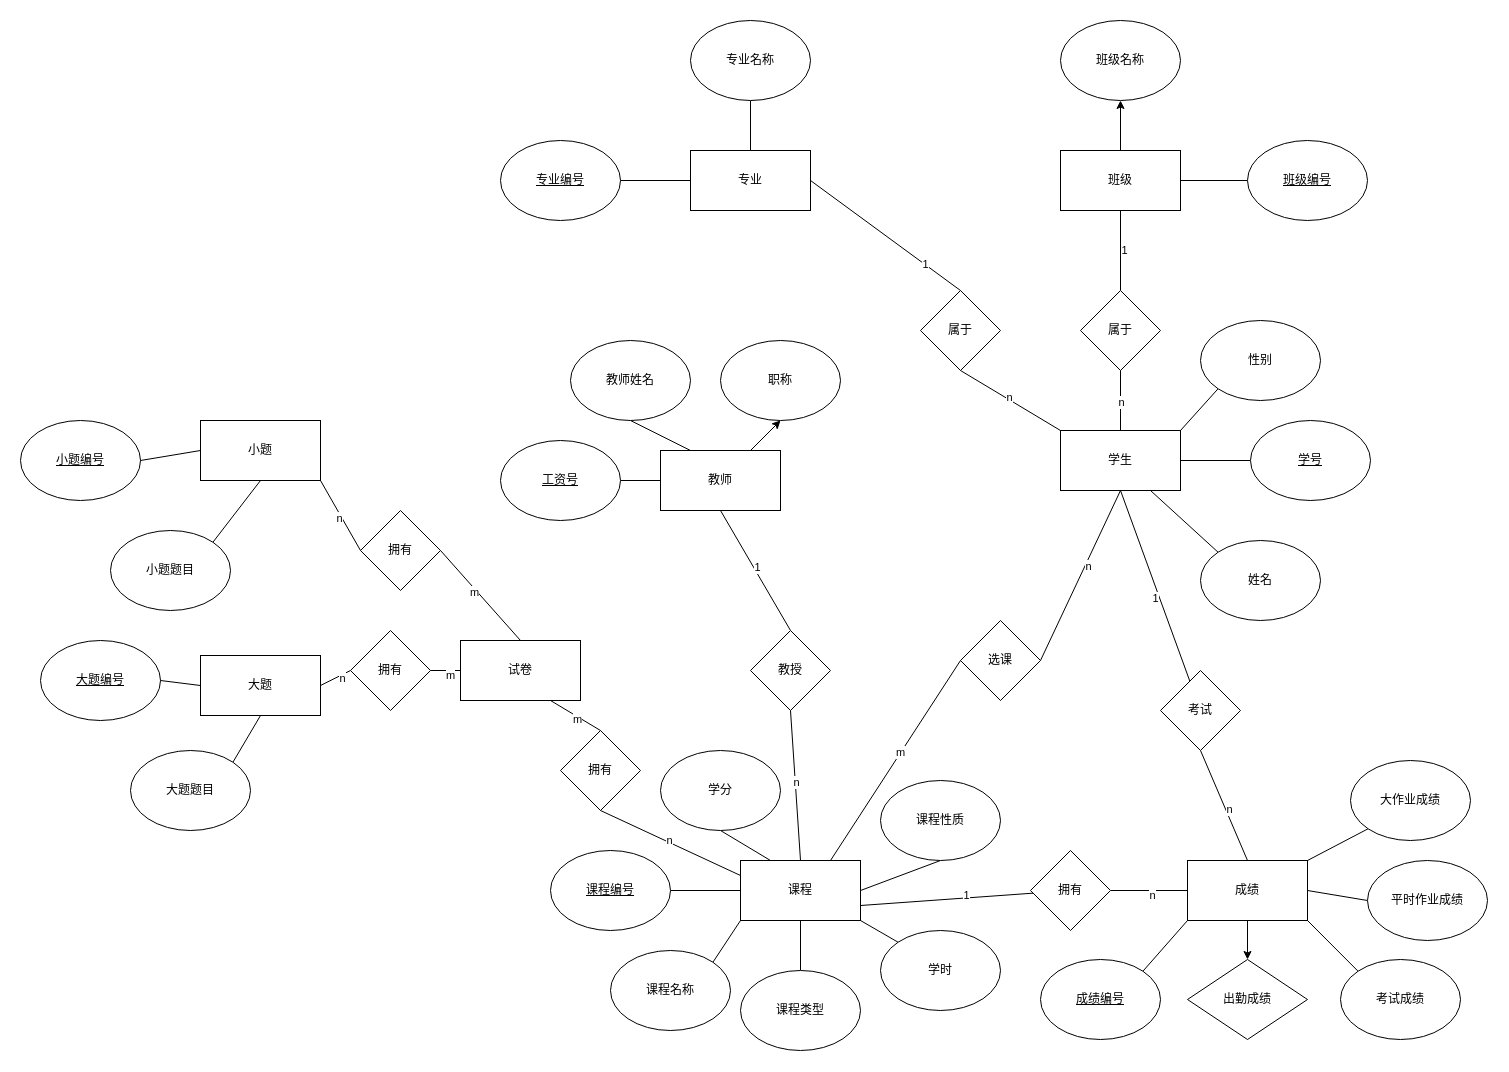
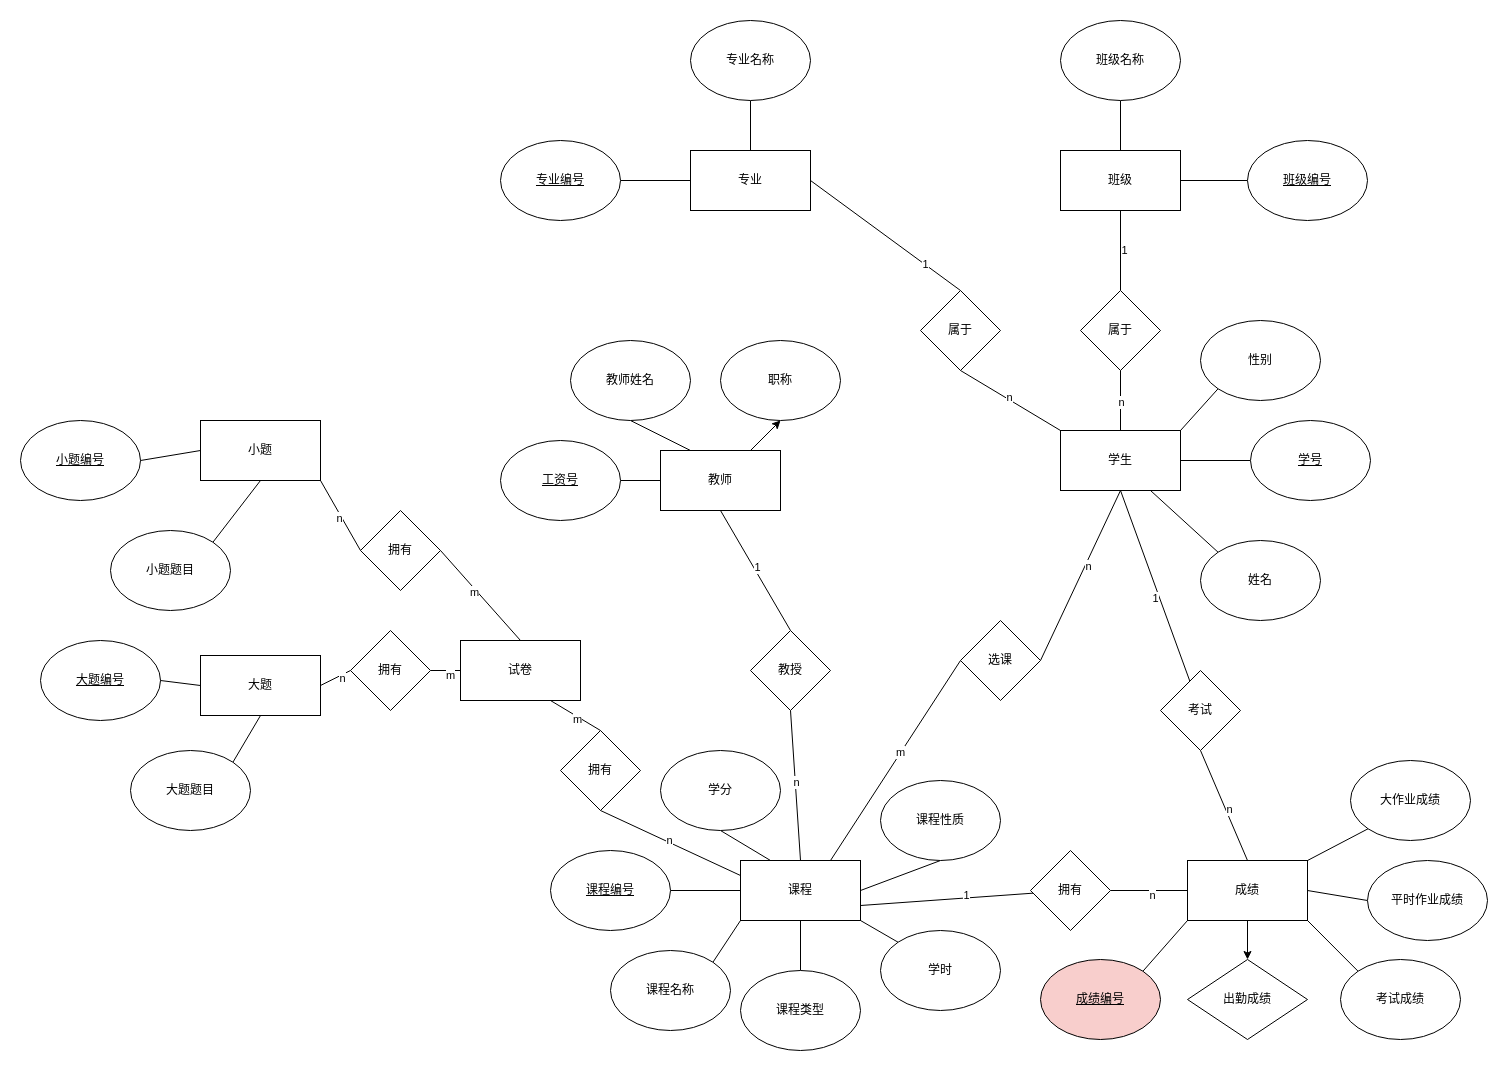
(1121, 108) -> (1121, 106)
(1101, 1000) -> (1101, 1000)
